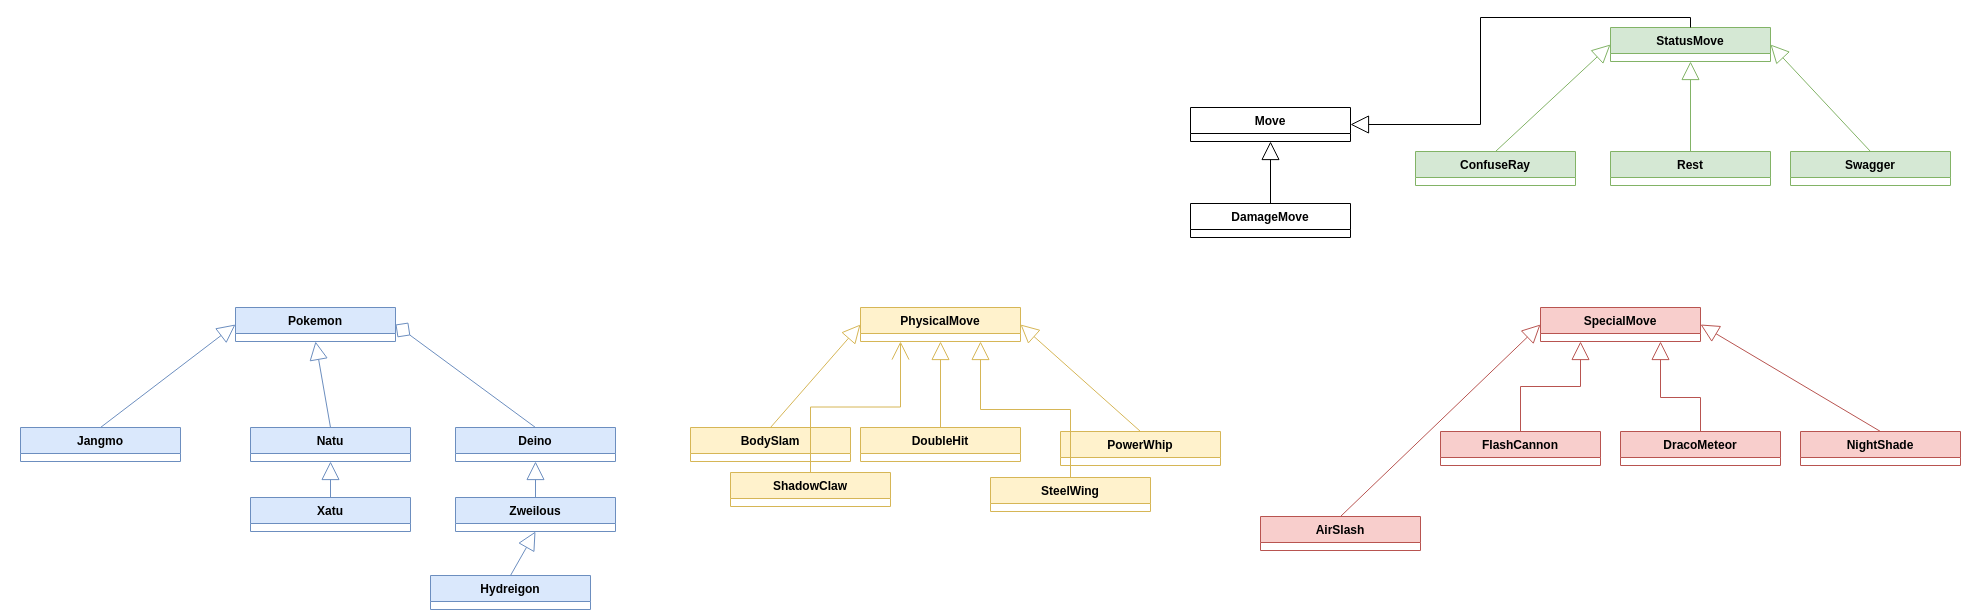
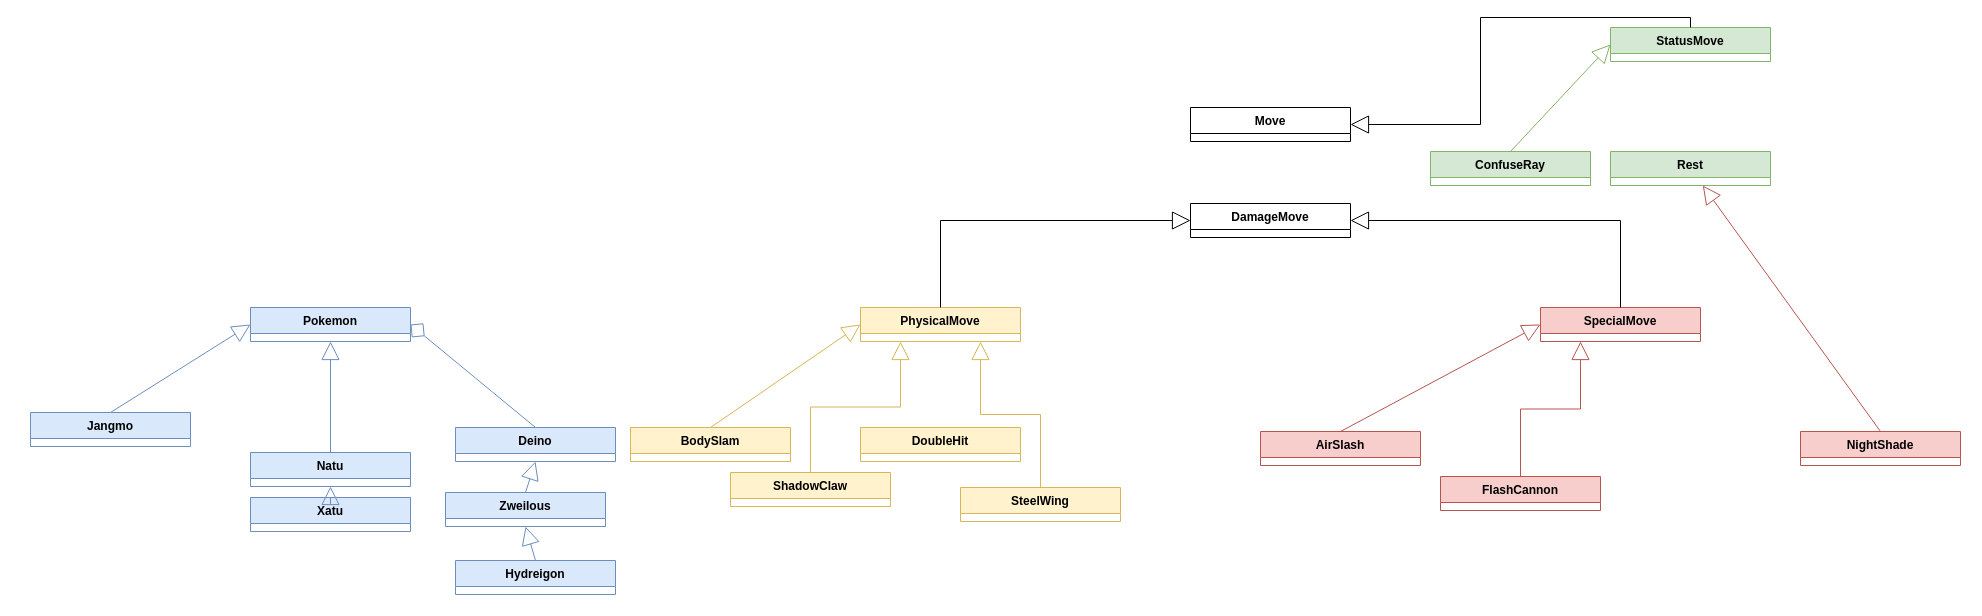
(1827, 105) -> none
(1691, 116) -> none
(1496, 169) -> (1511, 169)
(1871, 169) -> none
(1271, 182) -> none
none -> (1013, 221)
none -> (1538, 221)
(316, 325) -> (331, 325)
(901, 353) -> (901, 361)
(1799, 383) -> (1797, 316)
(1087, 384) -> none
(941, 394) -> none
(1680, 398) -> none
(101, 445) -> (111, 430)
(331, 445) -> (331, 470)
(771, 445) -> (711, 445)
(1141, 449) -> none
(1521, 449) -> (1521, 494)
(1701, 449) -> none
(1071, 495) -> (1041, 505)
(536, 515) -> (526, 510)
(1341, 534) -> (1341, 449)
(511, 593) -> (536, 578)
